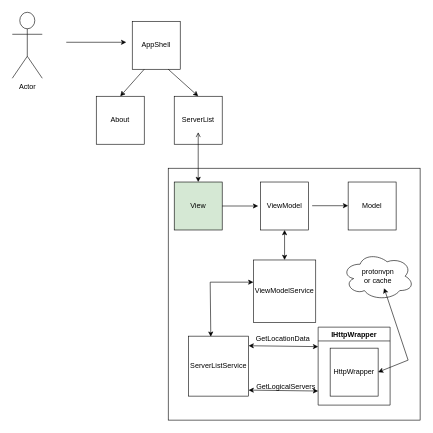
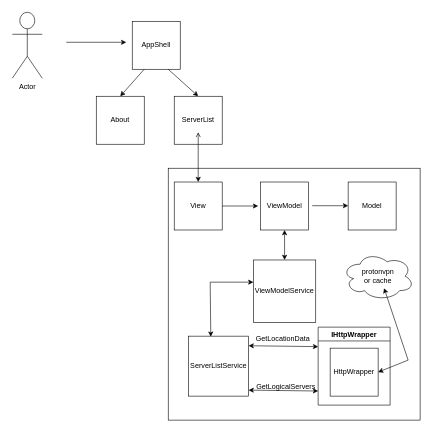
(198, 206) -> (198, 206)
